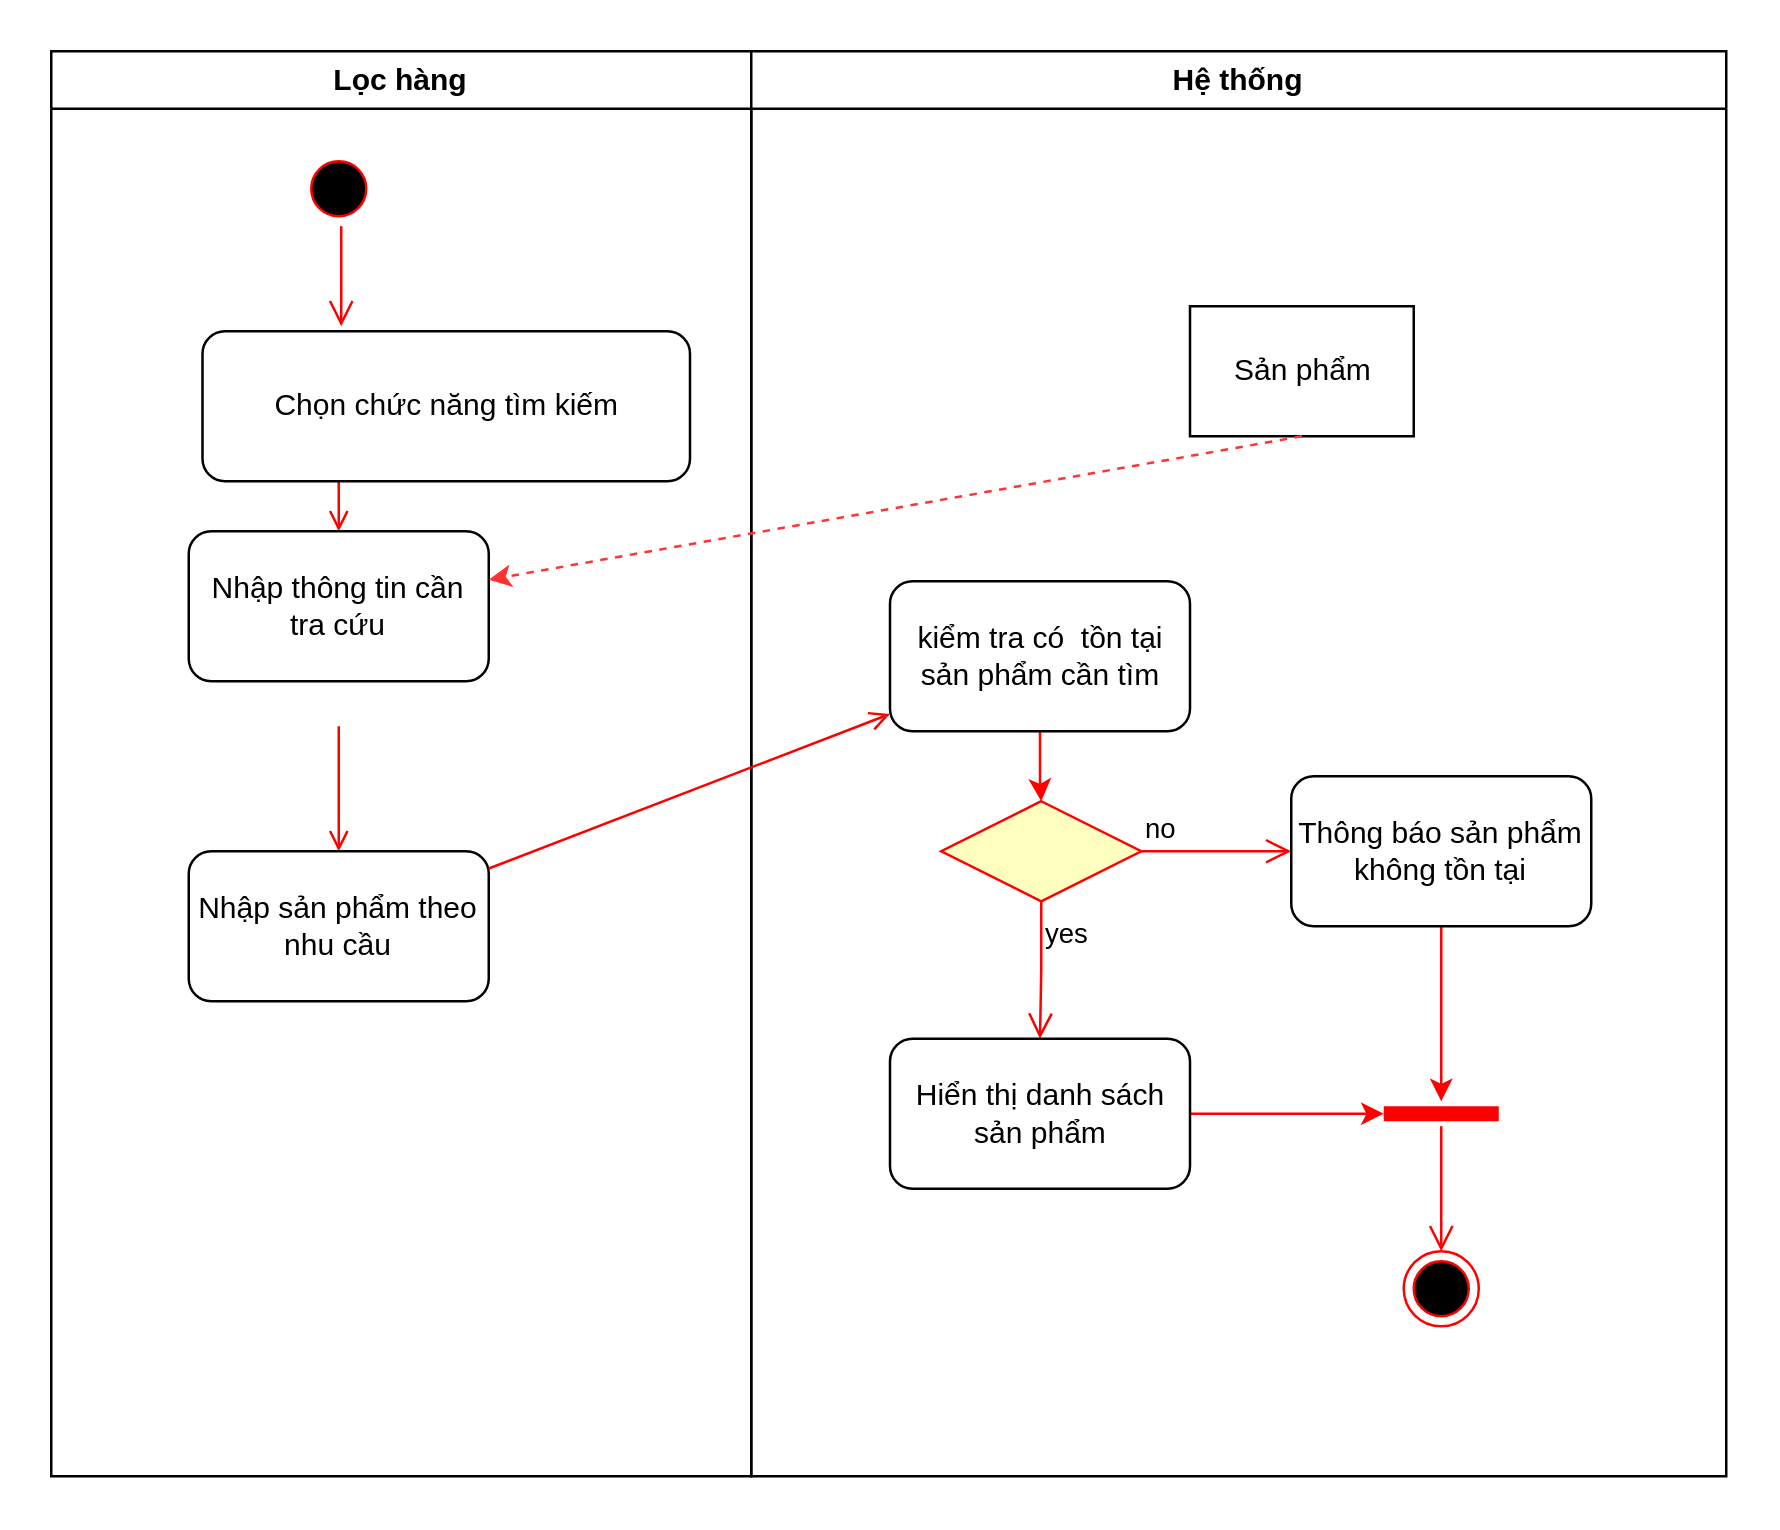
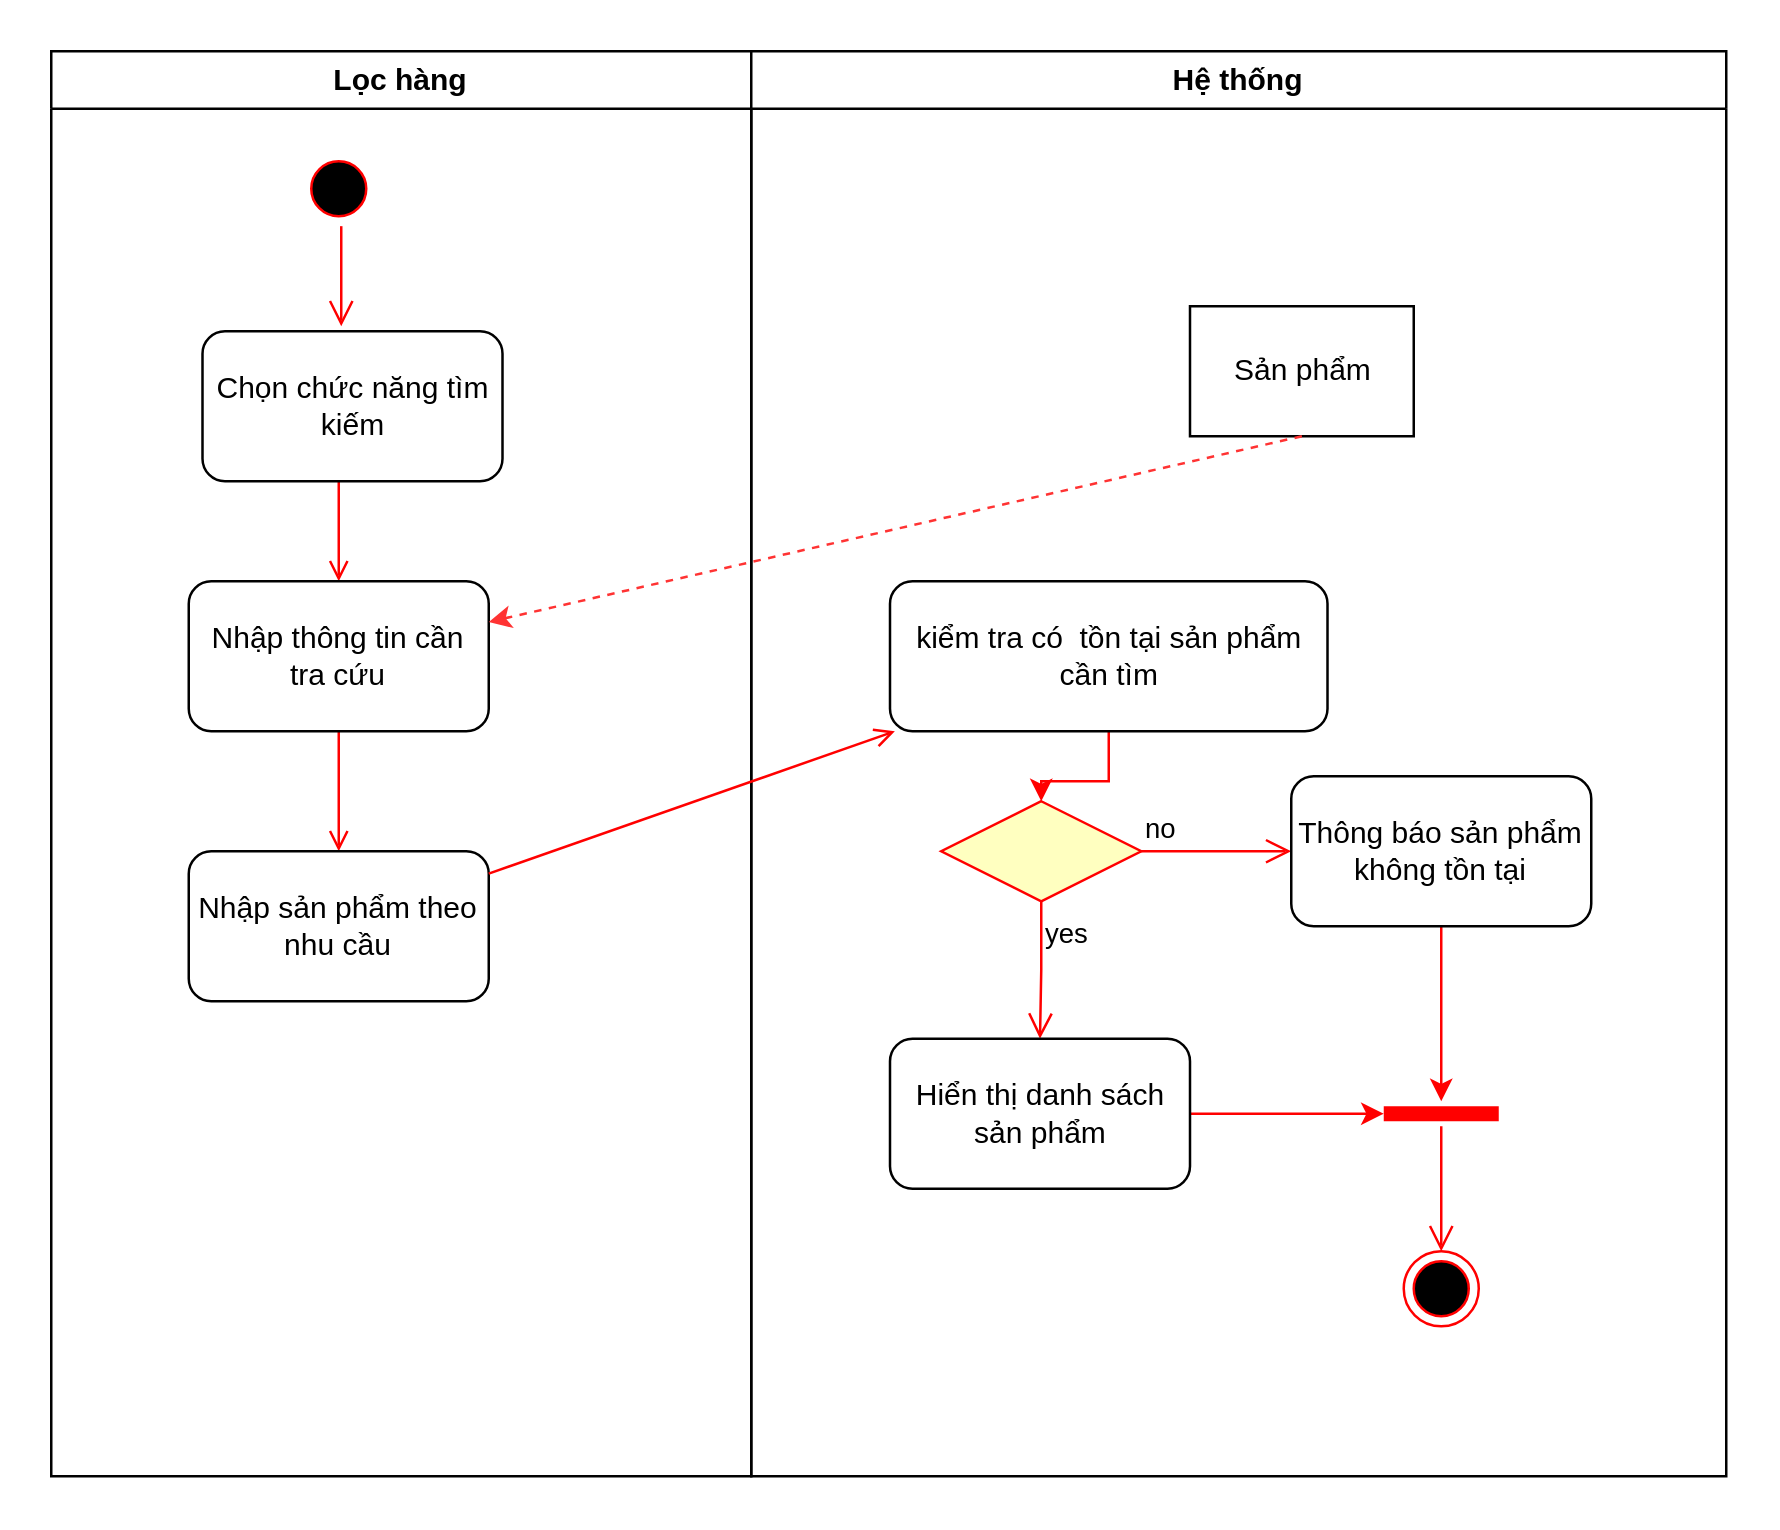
(446, 406) -> (353, 406)
(339, 606) -> (339, 656)
(1040, 656) -> (1109, 656)
